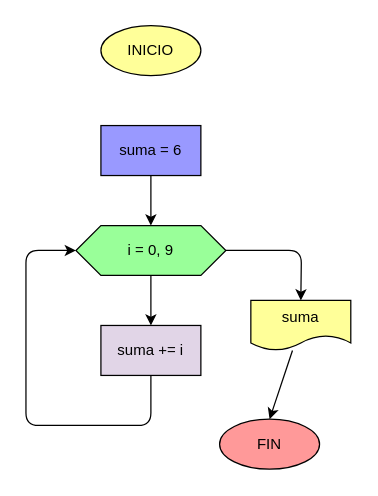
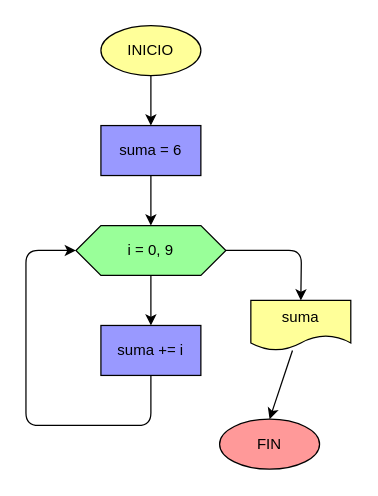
none -> (151, 97)
(151, 351) -> (151, 351)
